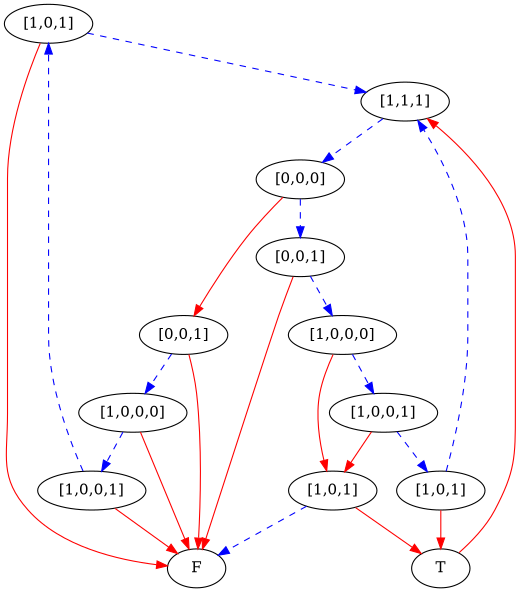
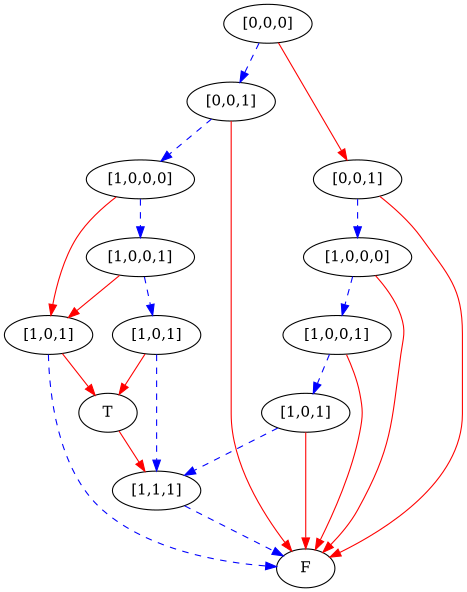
(357, 137) -> (229, 528)
